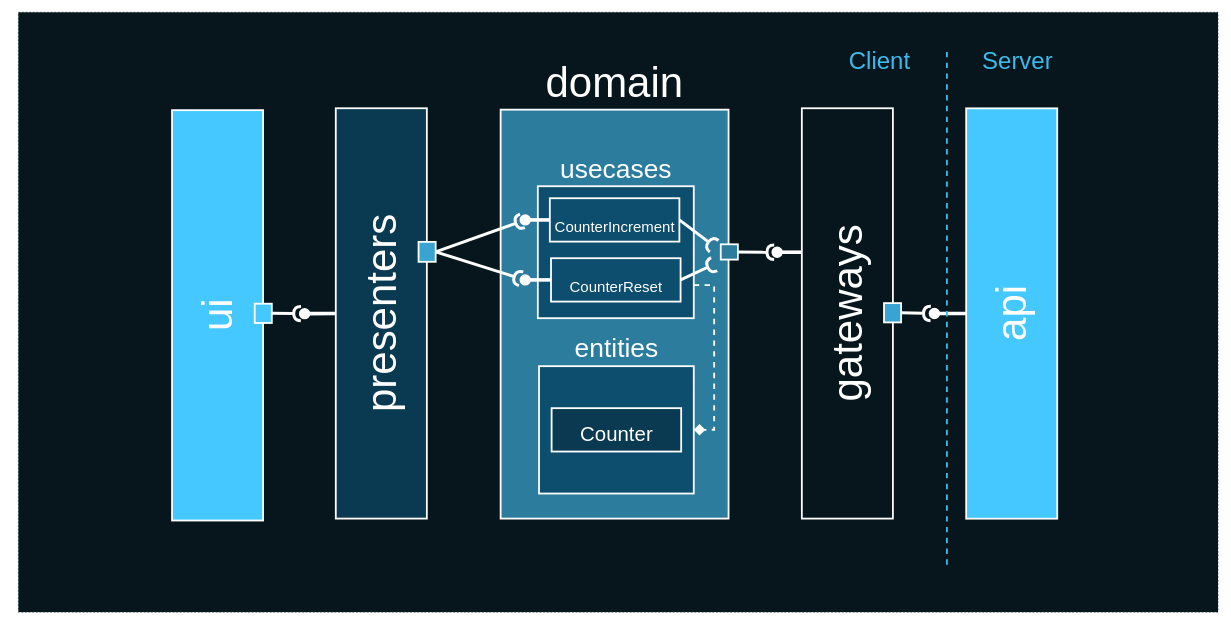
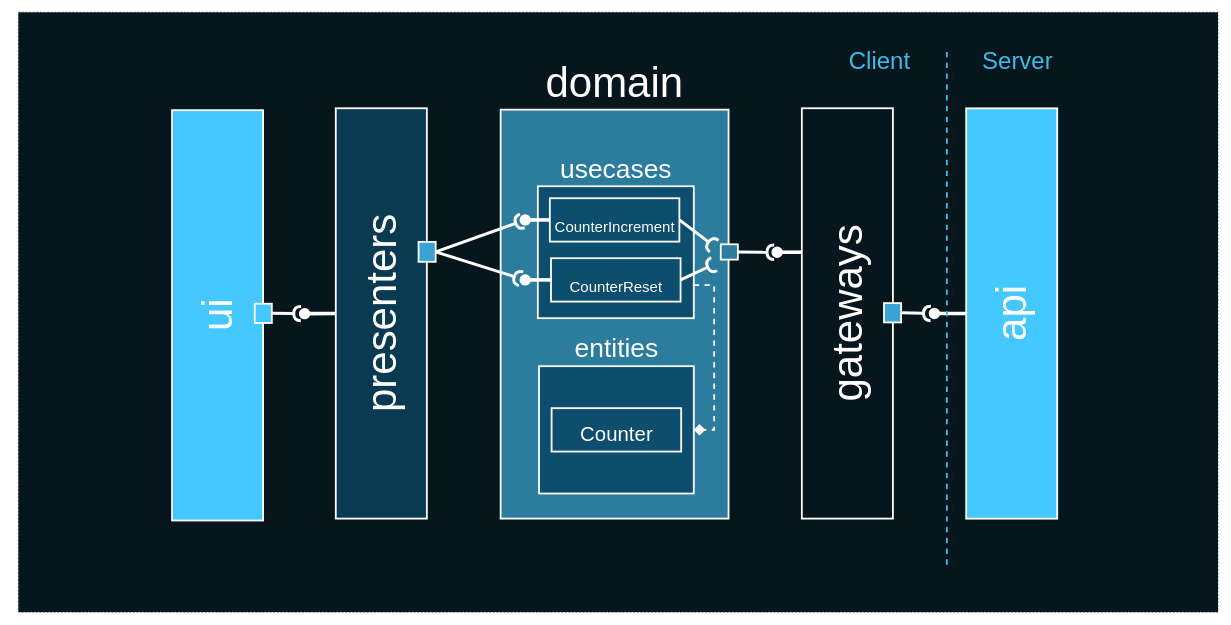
(617, 430) -> (617, 430)
